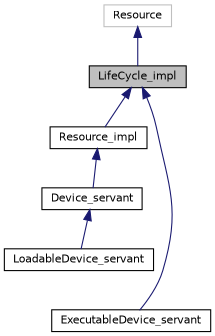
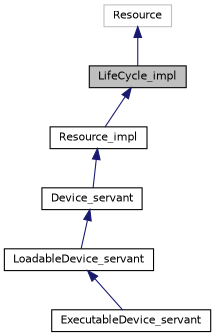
(172, 206) -> (109, 294)
